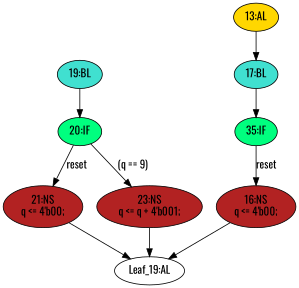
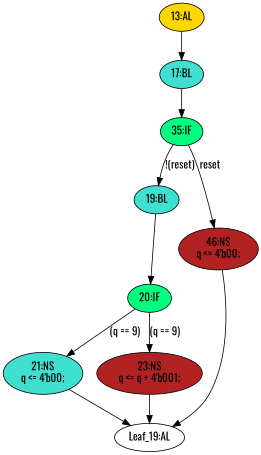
none -> (165, 161)
(77, 166) -> (125, 332)
(43, 207) -> (43, 373)
(256, 207) -> (218, 249)
